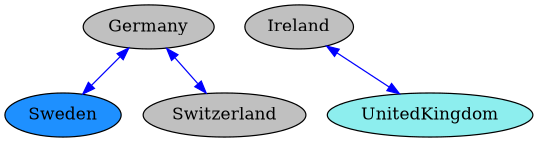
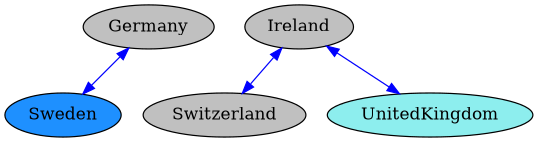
(186, 71) -> (262, 71)
